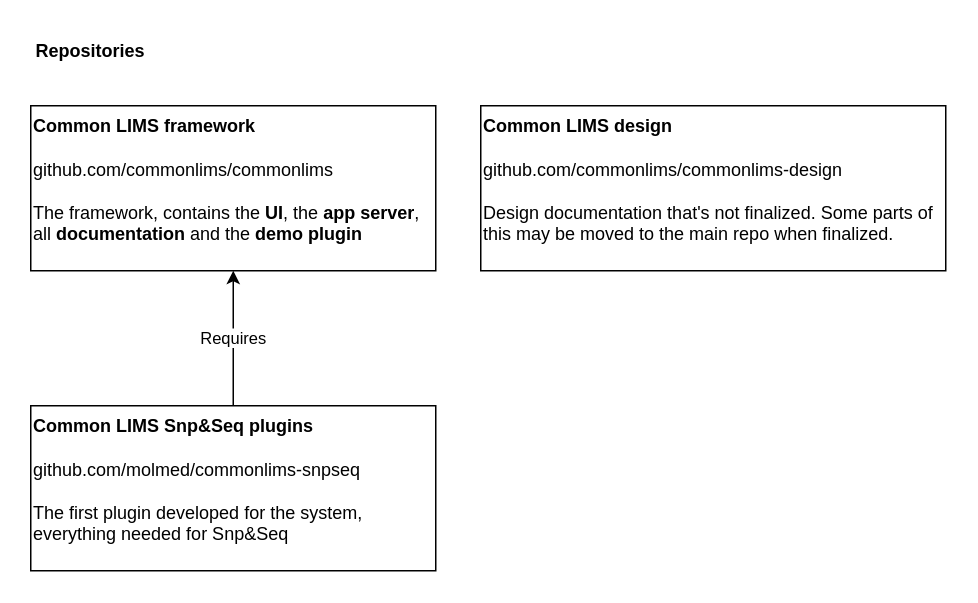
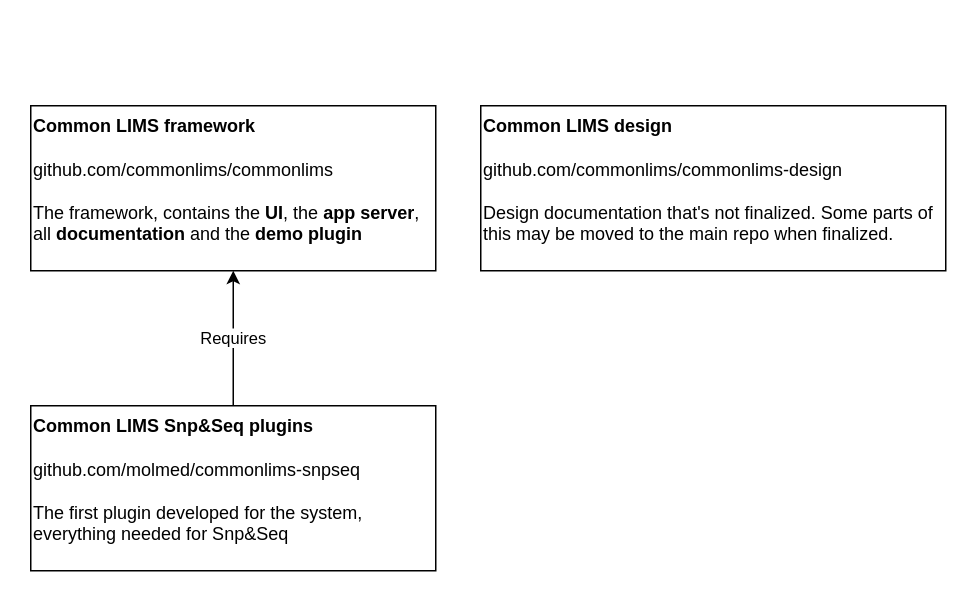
(91, 50) -> none
